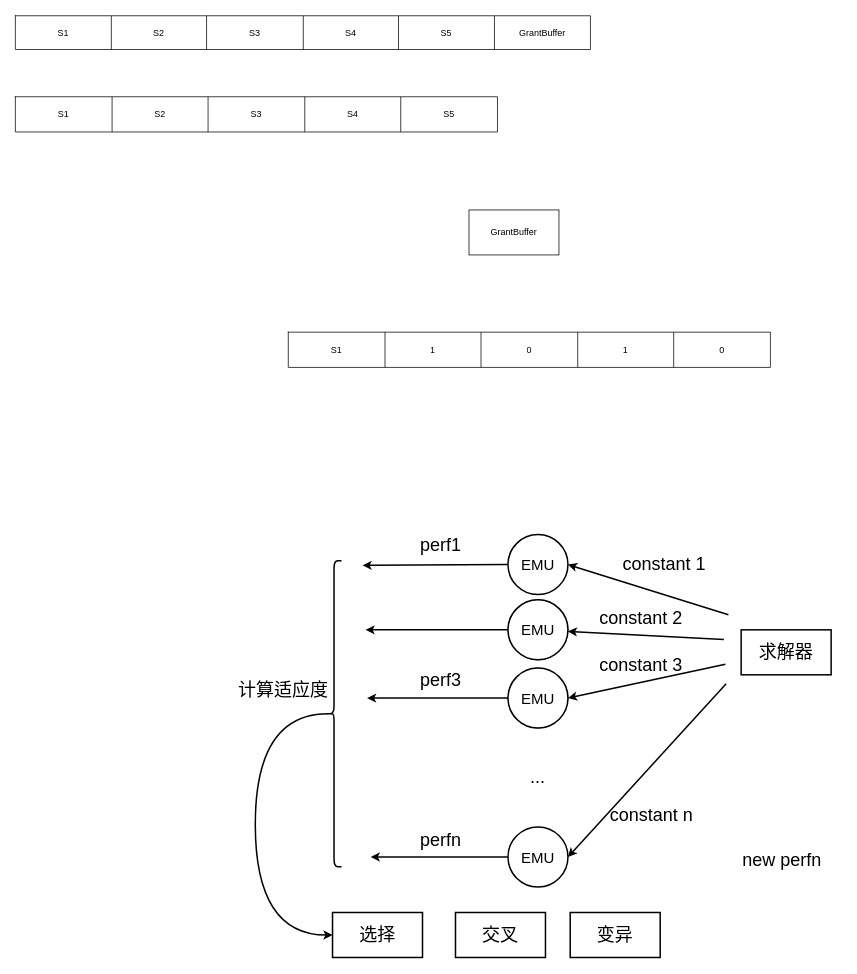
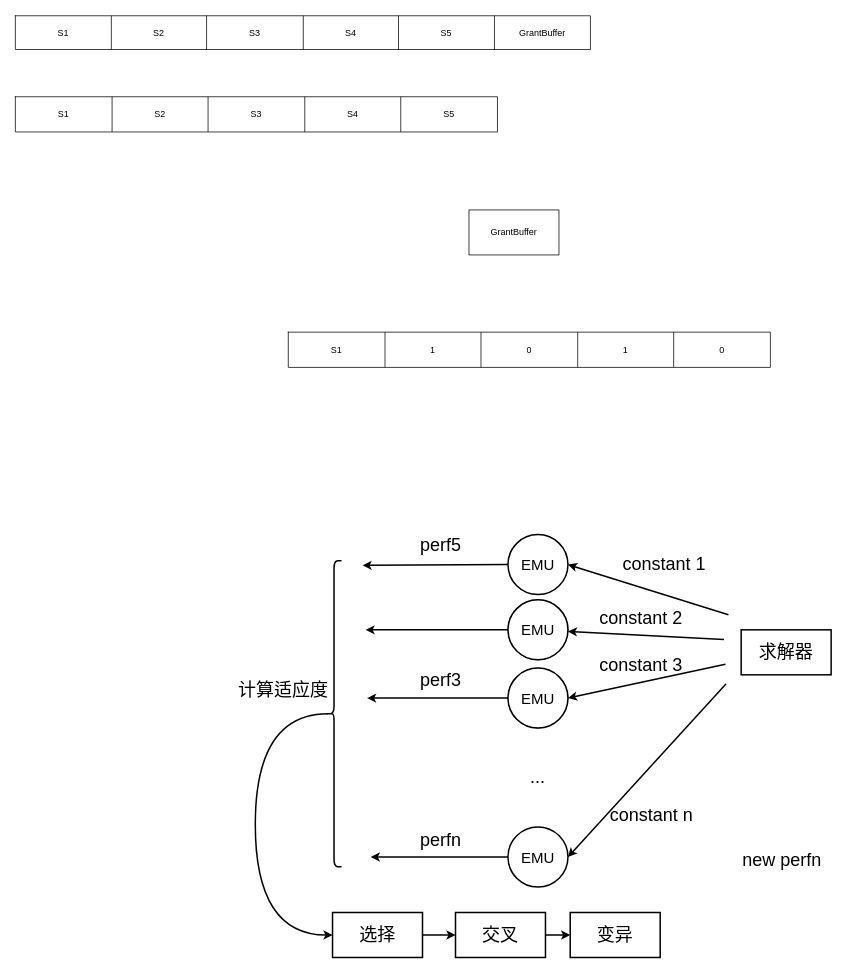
(441, 546) -> (441, 546)
none -> (437, 935)
none -> (558, 935)
